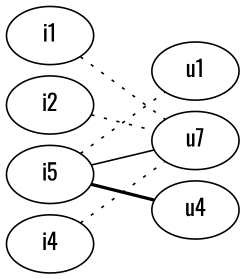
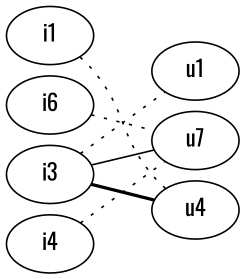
(123, 88) -> (117, 108)
(50, 105) -> (50, 105)
(50, 174) -> (50, 174)
